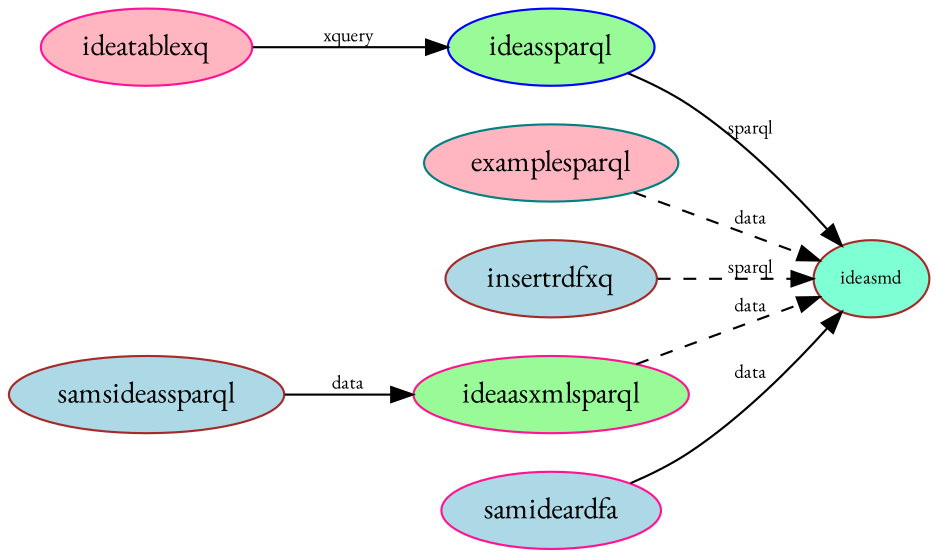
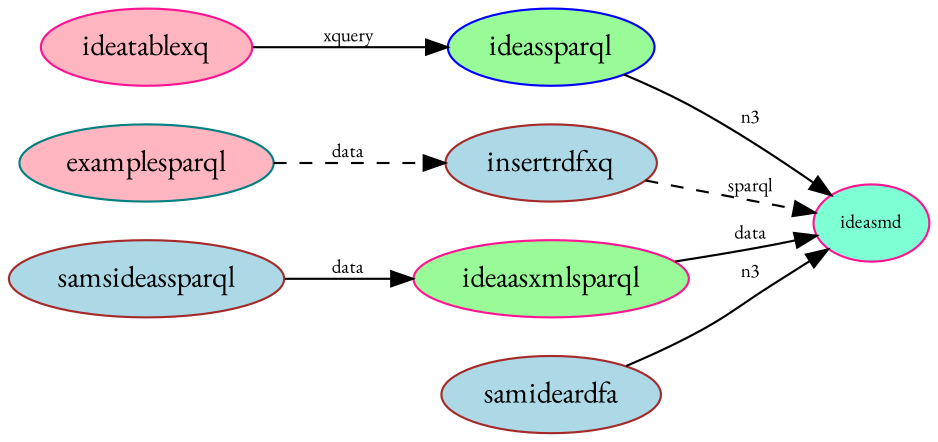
(751, 129) -> (751, 118)
(716, 223) -> (348, 163)
(871, 279) -> (871, 223)
(718, 334) -> (735, 252)
(751, 373) -> (751, 272)
(551, 510) -> (551, 395)
